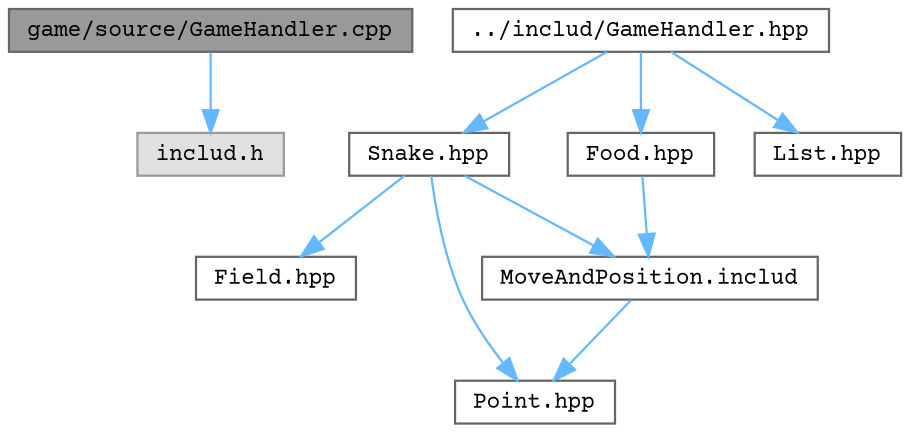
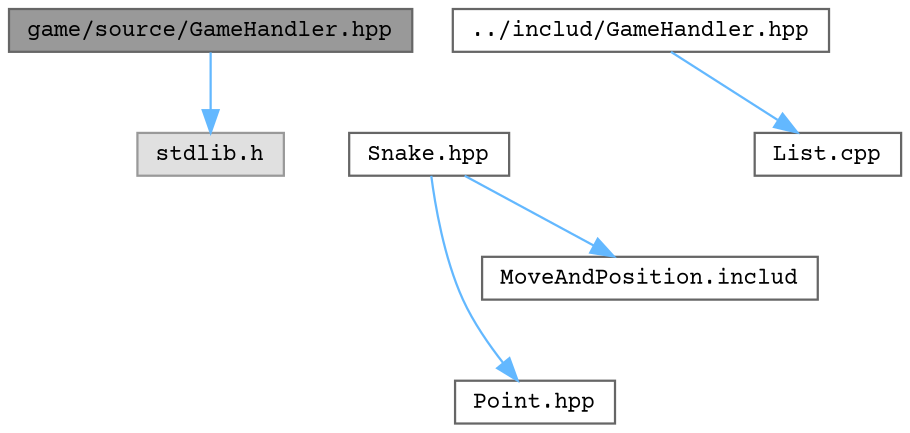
(211, 30) -> (211, 30)
(545, 87) -> none
(211, 154) -> (211, 154)
(641, 154) -> none
(828, 154) -> (828, 154)
(276, 278) -> none
(600, 332) -> none
